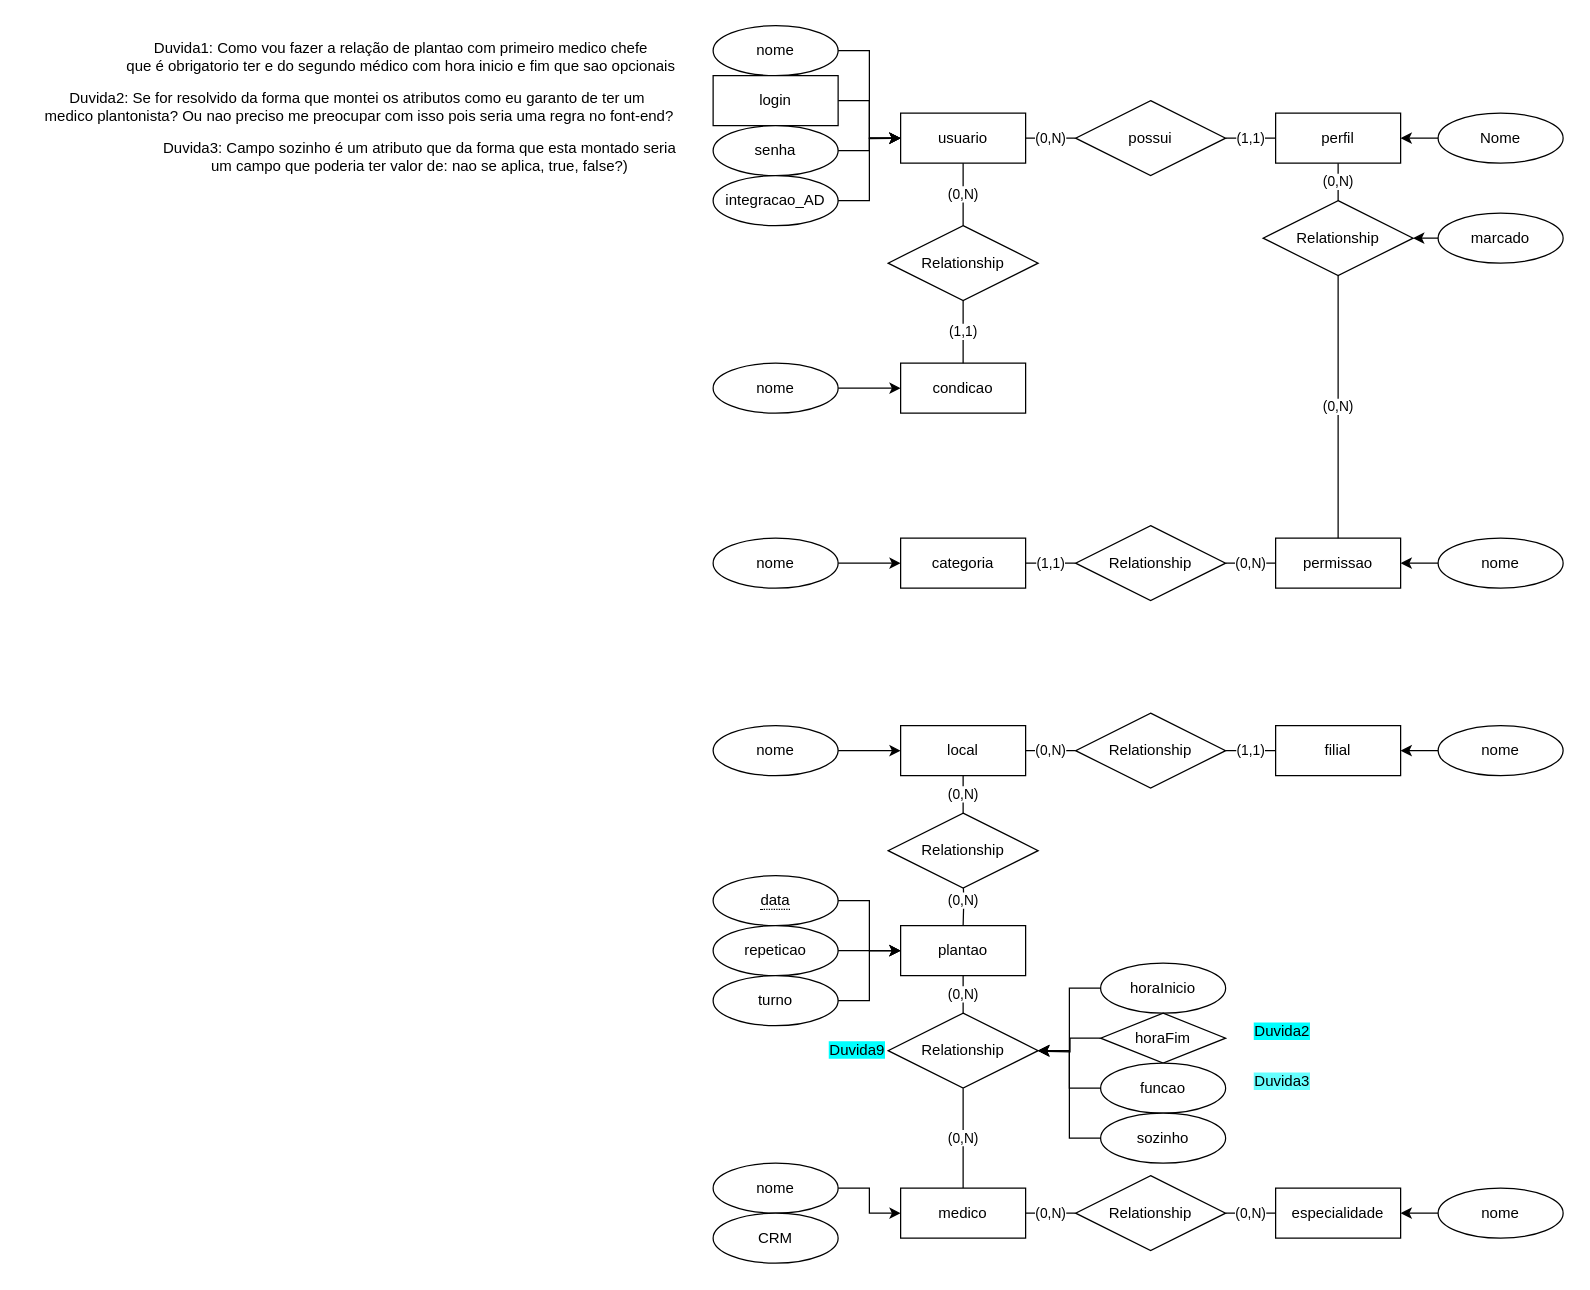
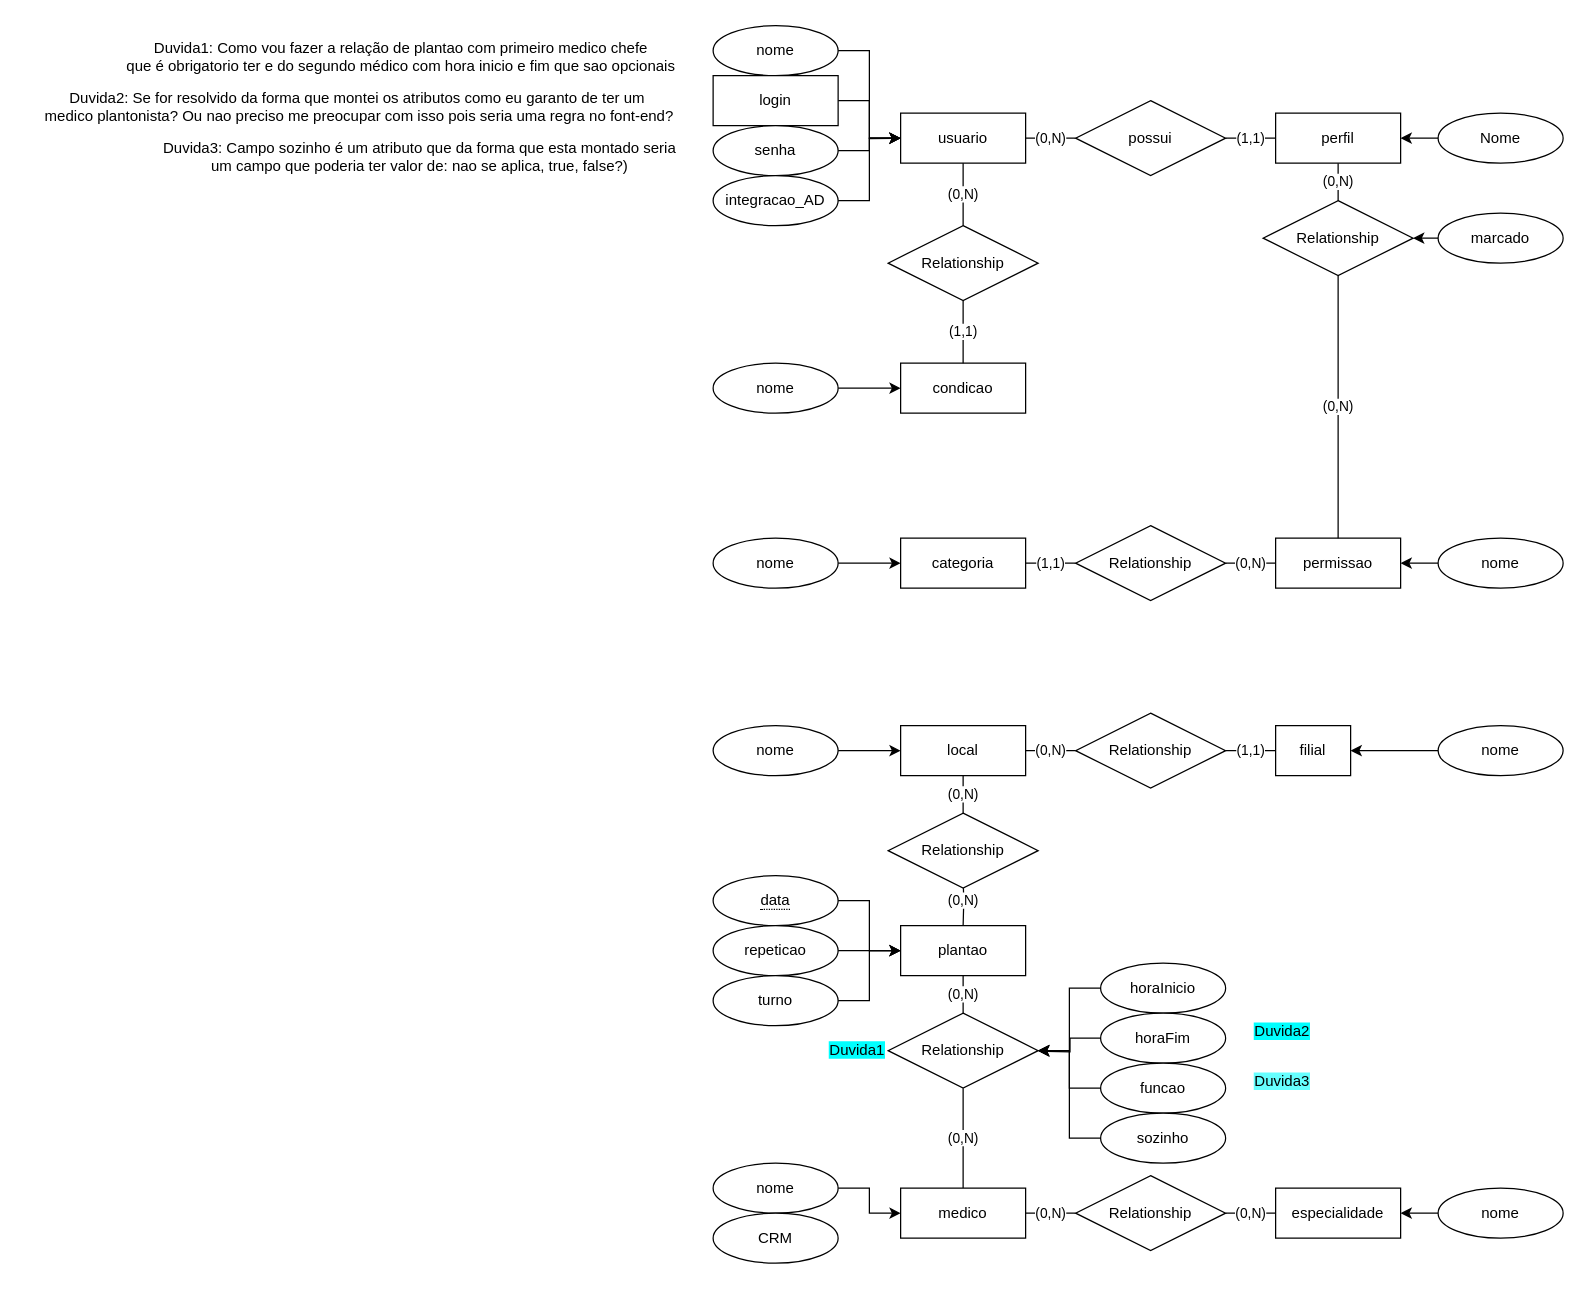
(1338, 751) -> (1313, 751)
(1163, 1038) -> (1163, 1038)
(858, 1051) -> (858, 1051)
